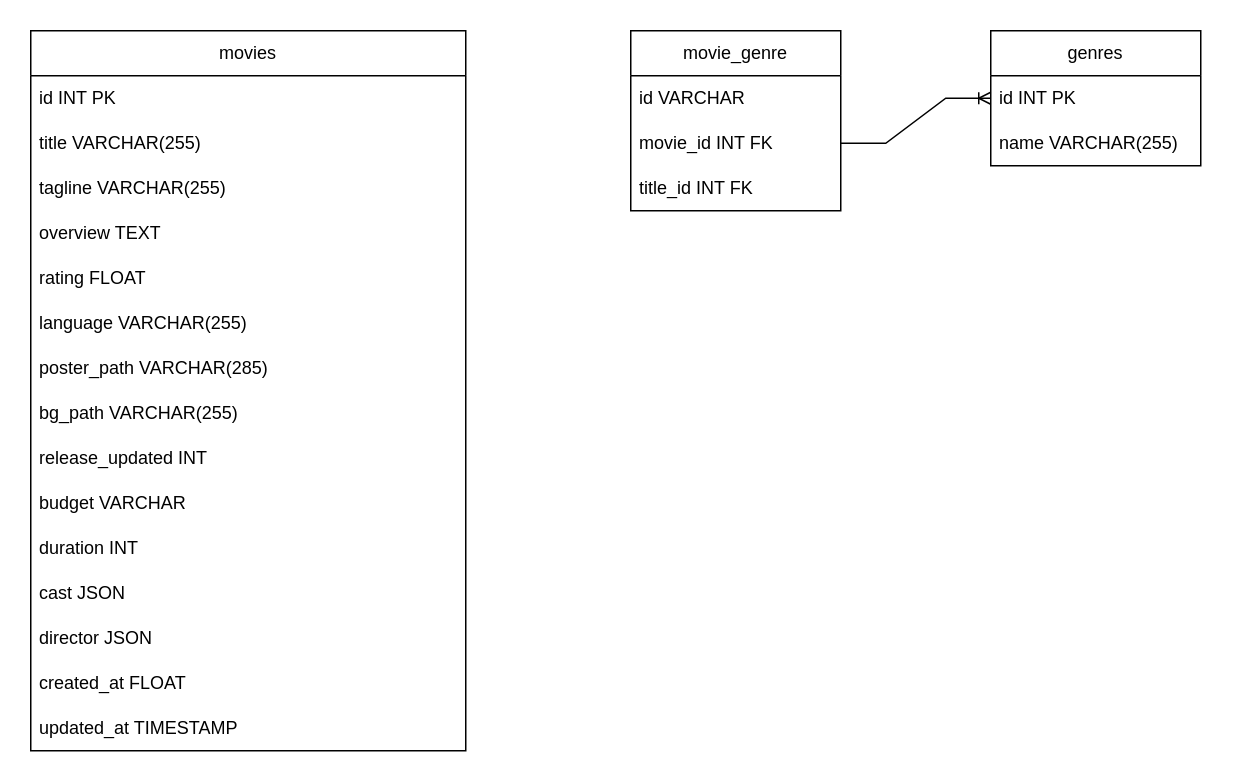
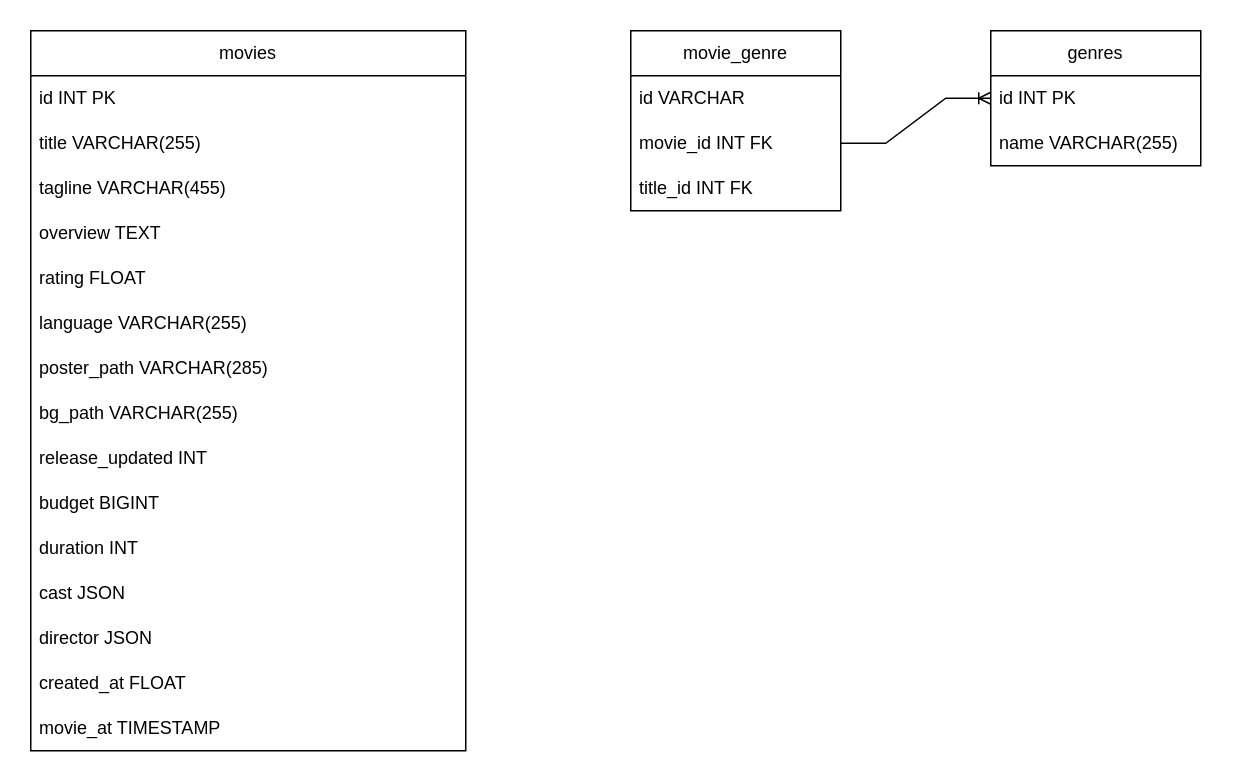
(134, 188) -> (134, 188)
(108, 503) -> (103, 503)
(138, 728) -> (126, 728)
